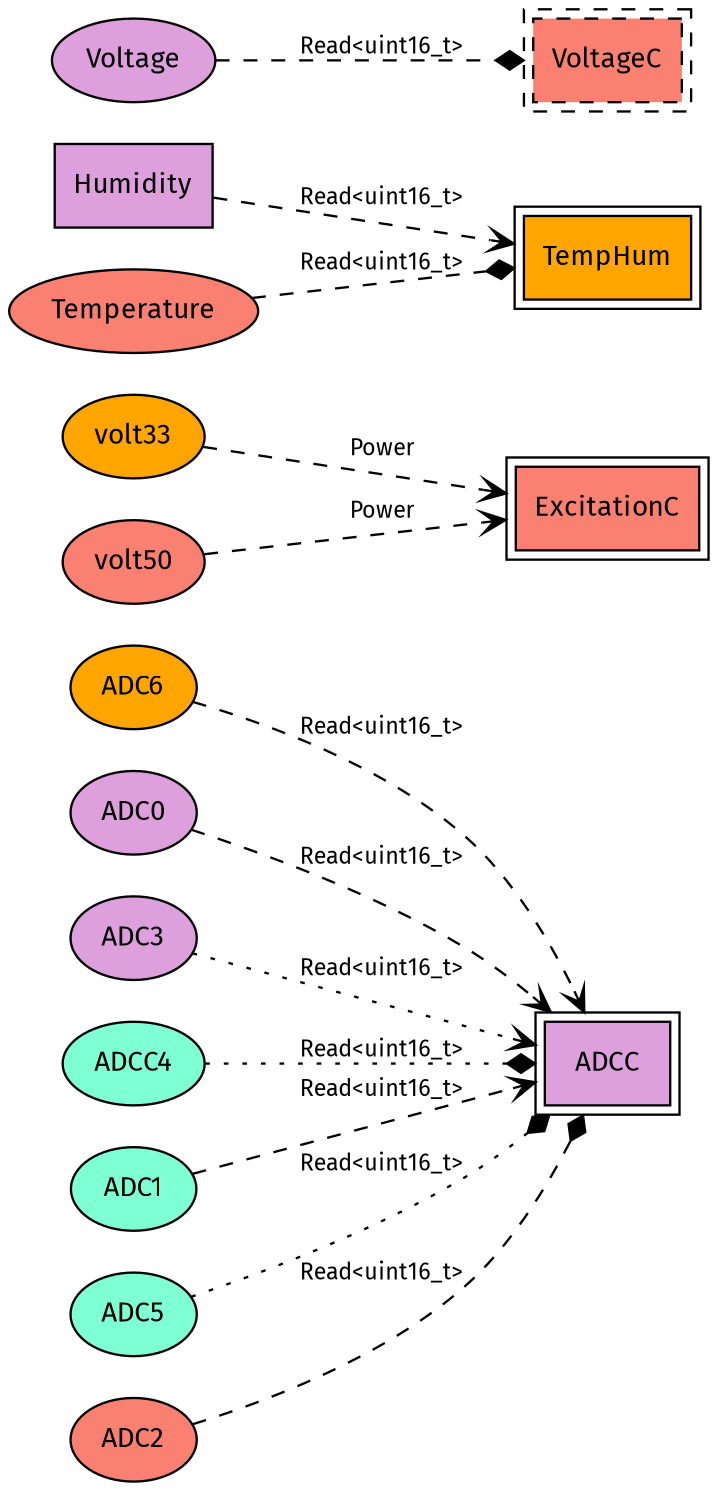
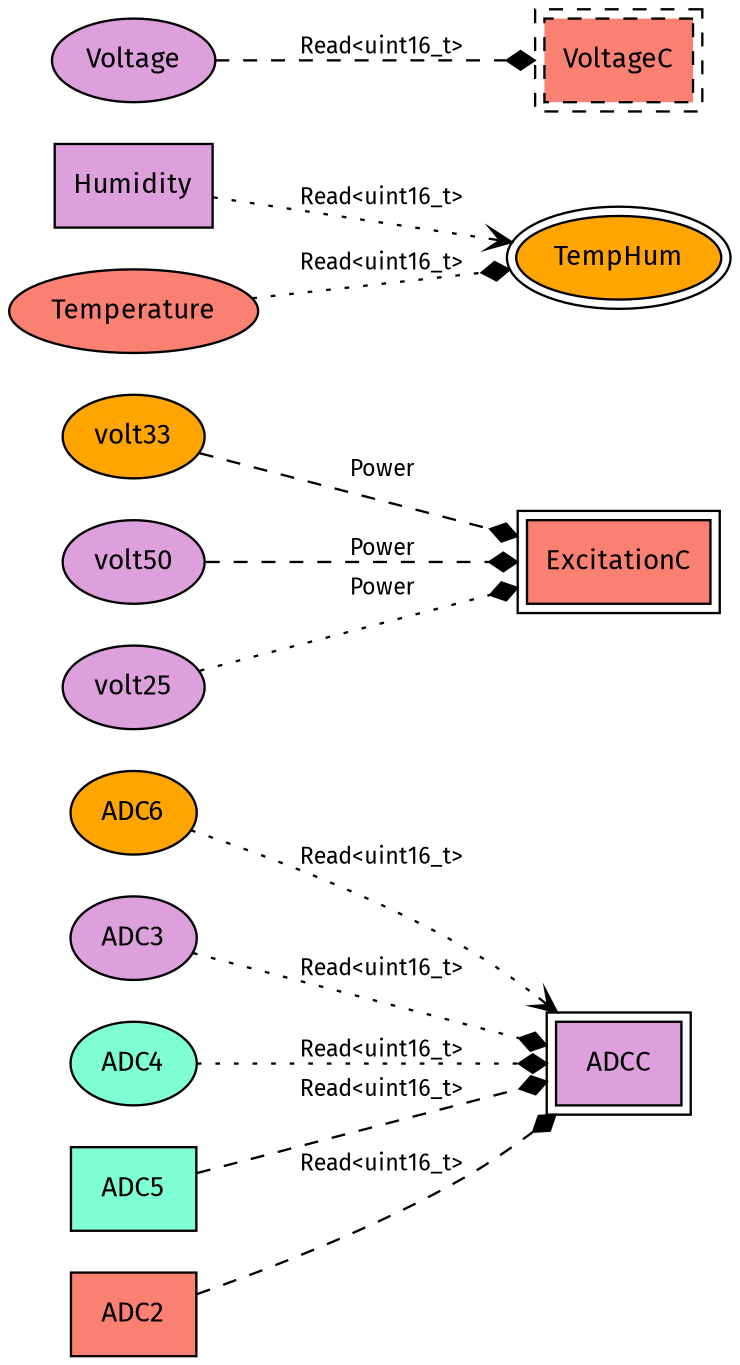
(352, 219) -> (350, 218)
(608, 258) -> (619, 258)
(369, 285) -> (367, 286)
(343, 468) -> (345, 491)
(343, 538) -> (347, 562)
(134, 562) -> (134, 562)
none -> (134, 687)
(419, 802) -> (371, 900)
(134, 813) -> none
(353, 996) -> (356, 996)
(134, 1064) -> (134, 1064)
(134, 1189) -> none
(366, 1228) -> (358, 1131)
(134, 1314) -> (134, 1189)
(134, 1440) -> (134, 1314)
